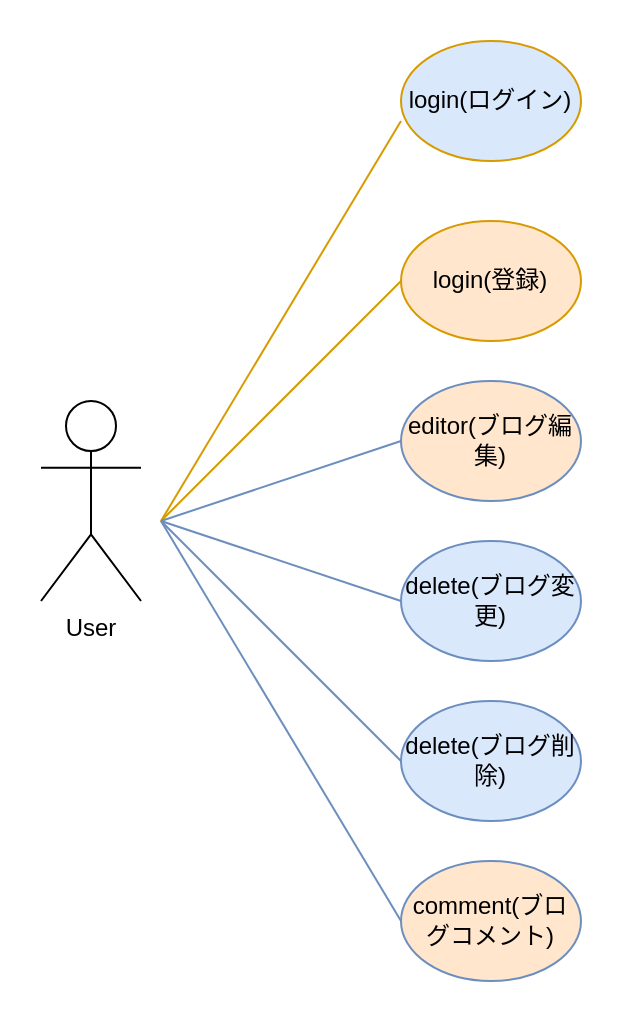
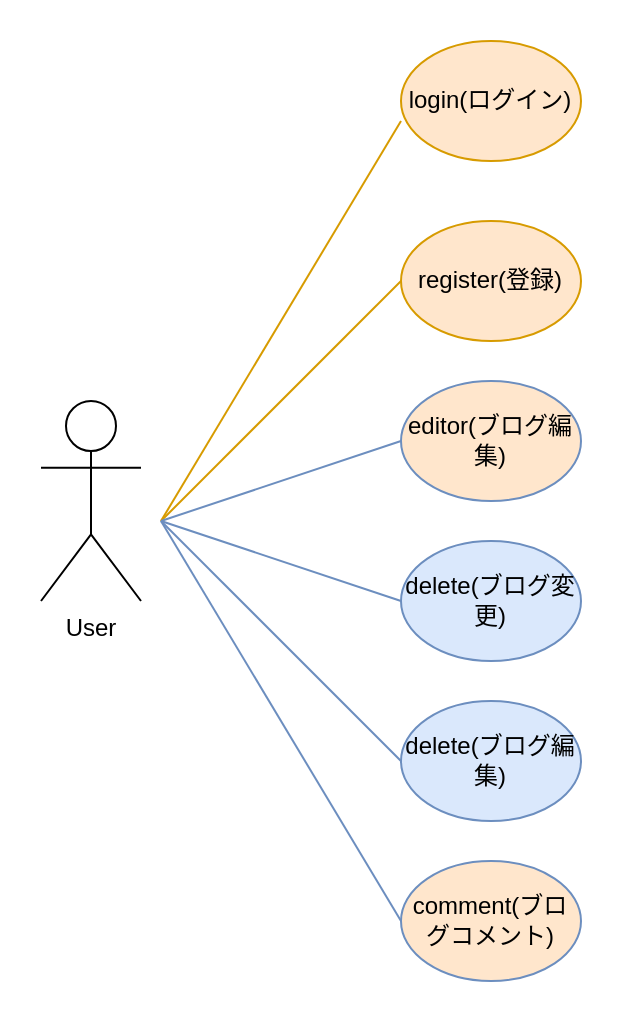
(491, 101) -> (491, 101)
(491, 281) -> (491, 281)
(491, 761) -> (491, 761)
